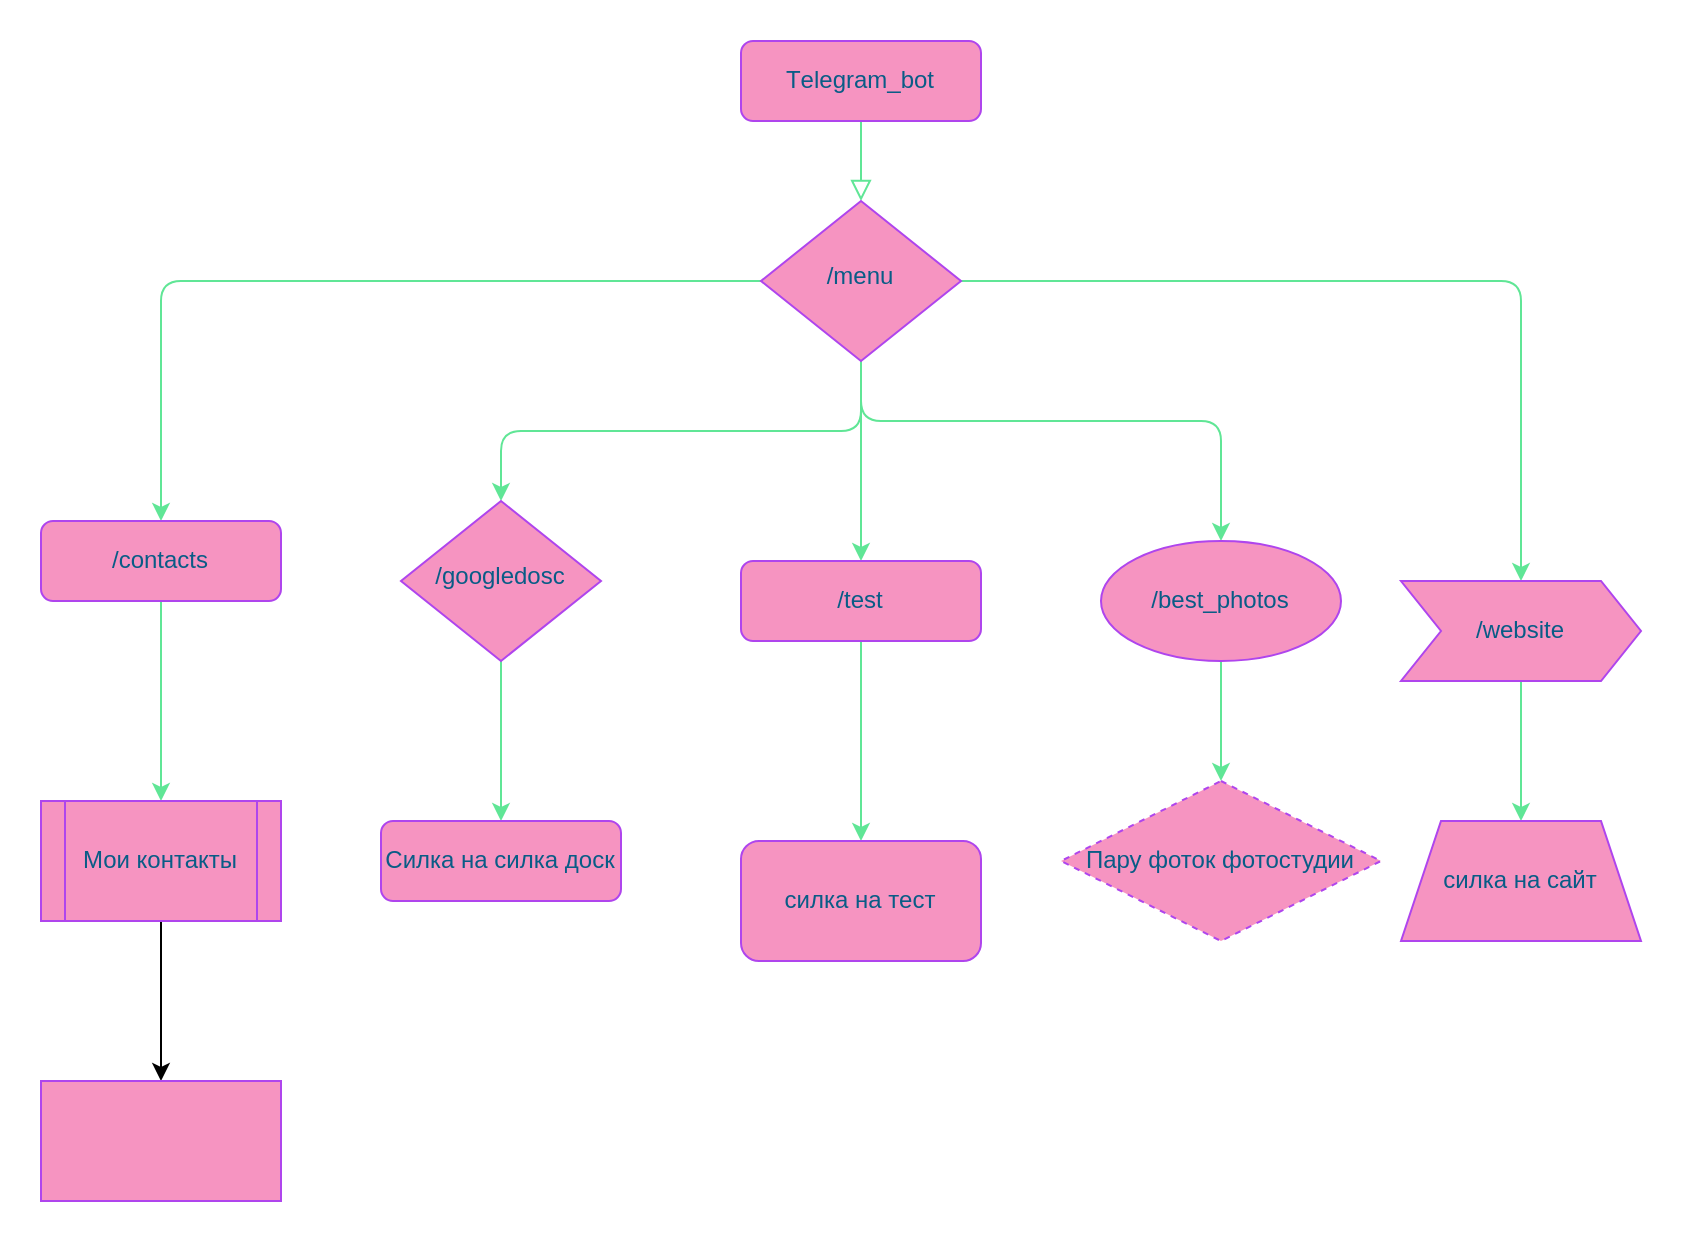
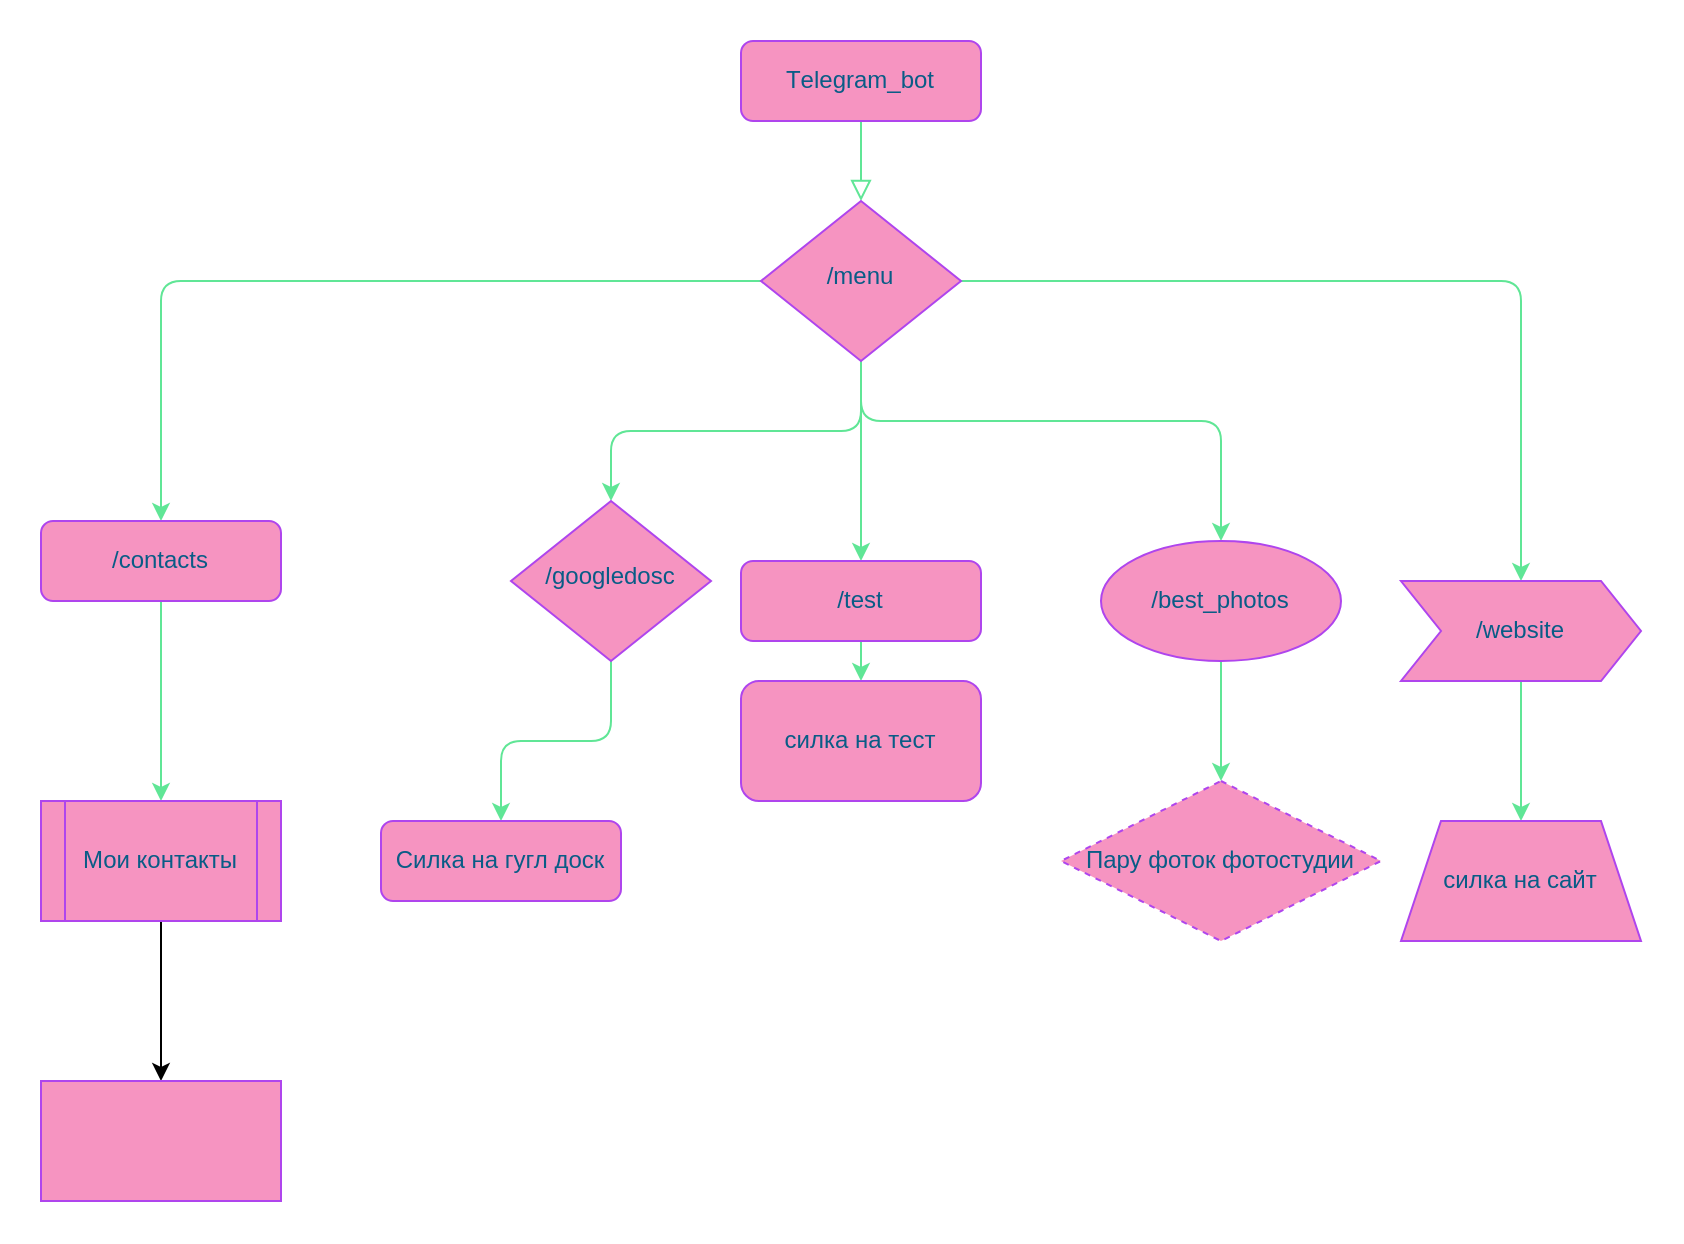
(501, 581) -> (611, 581)
(501, 861) -> (501, 861)
(861, 901) -> (861, 741)
